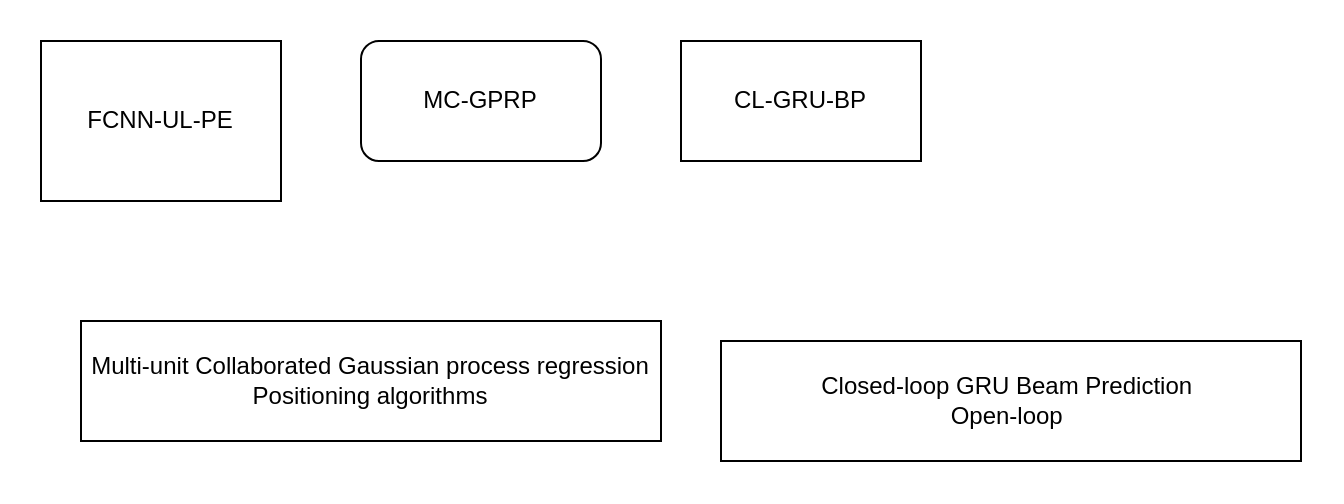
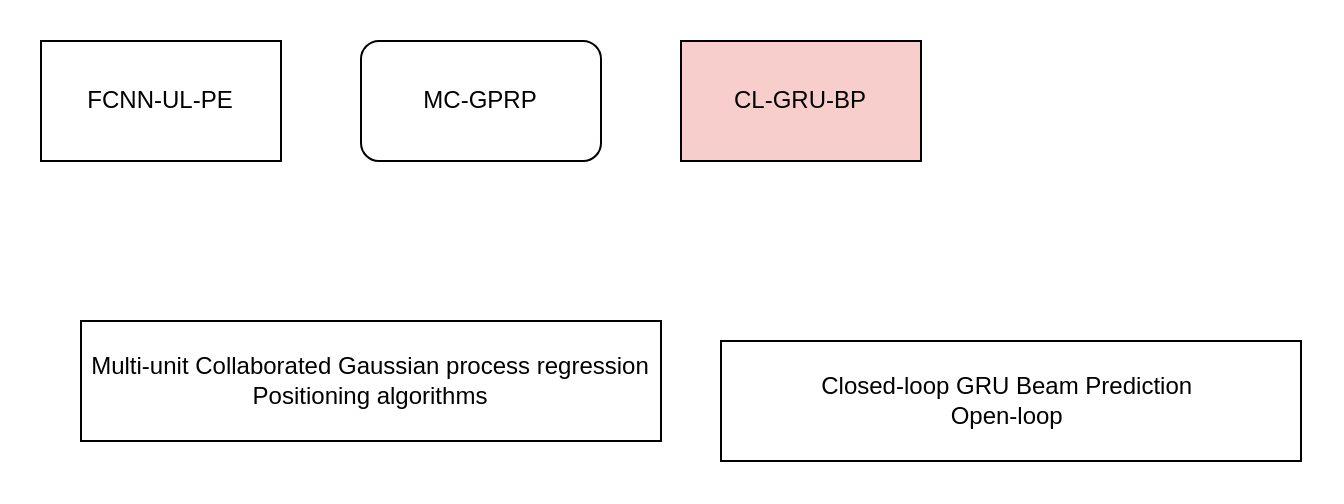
(801, 101) -> (801, 101)
(161, 121) -> (161, 101)
